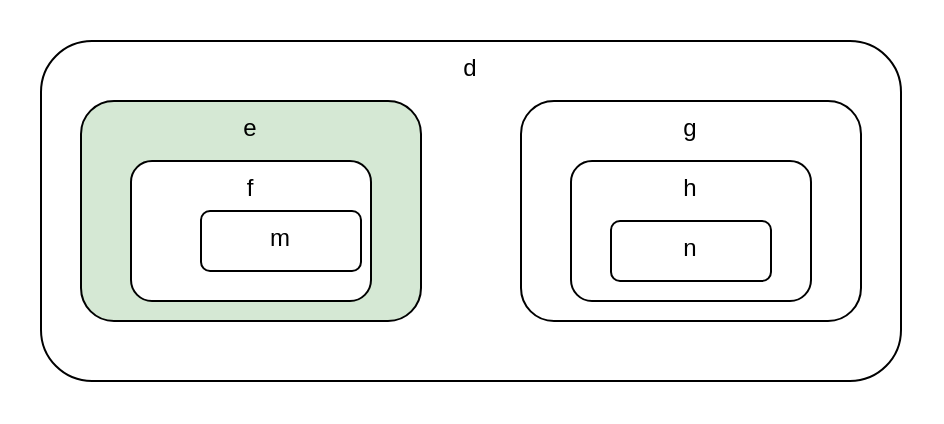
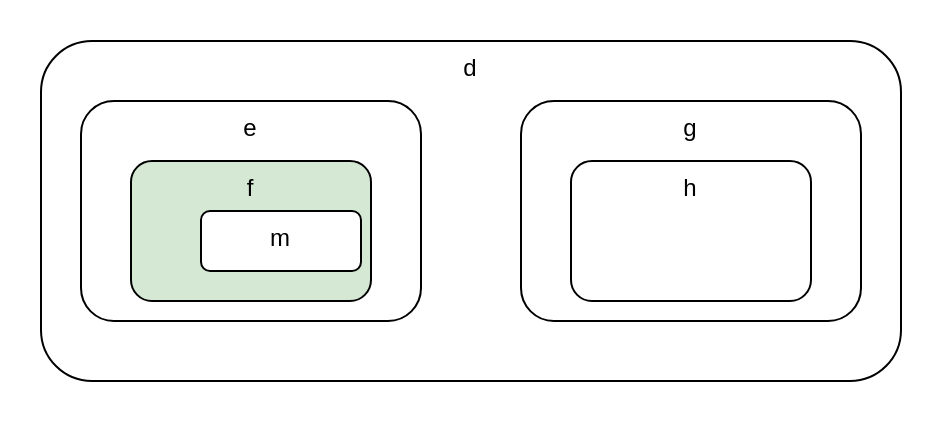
(251, 129) -> (251, 129)
(251, 189) -> (251, 189)
(691, 251) -> none
